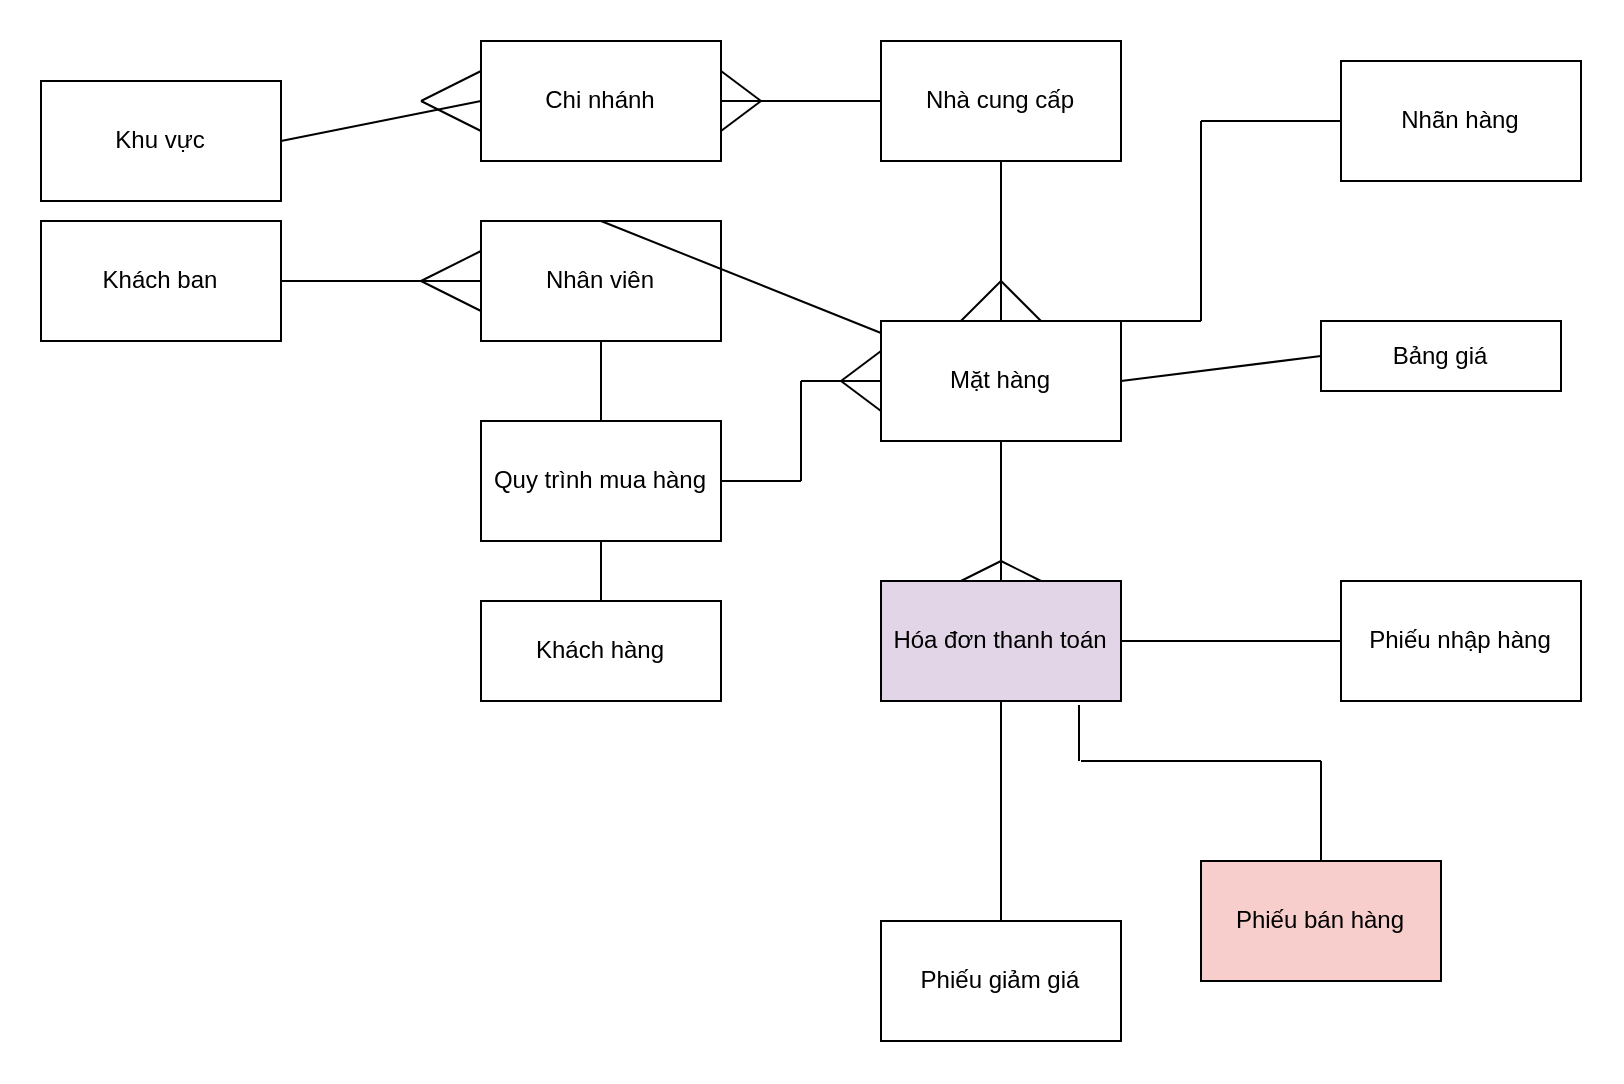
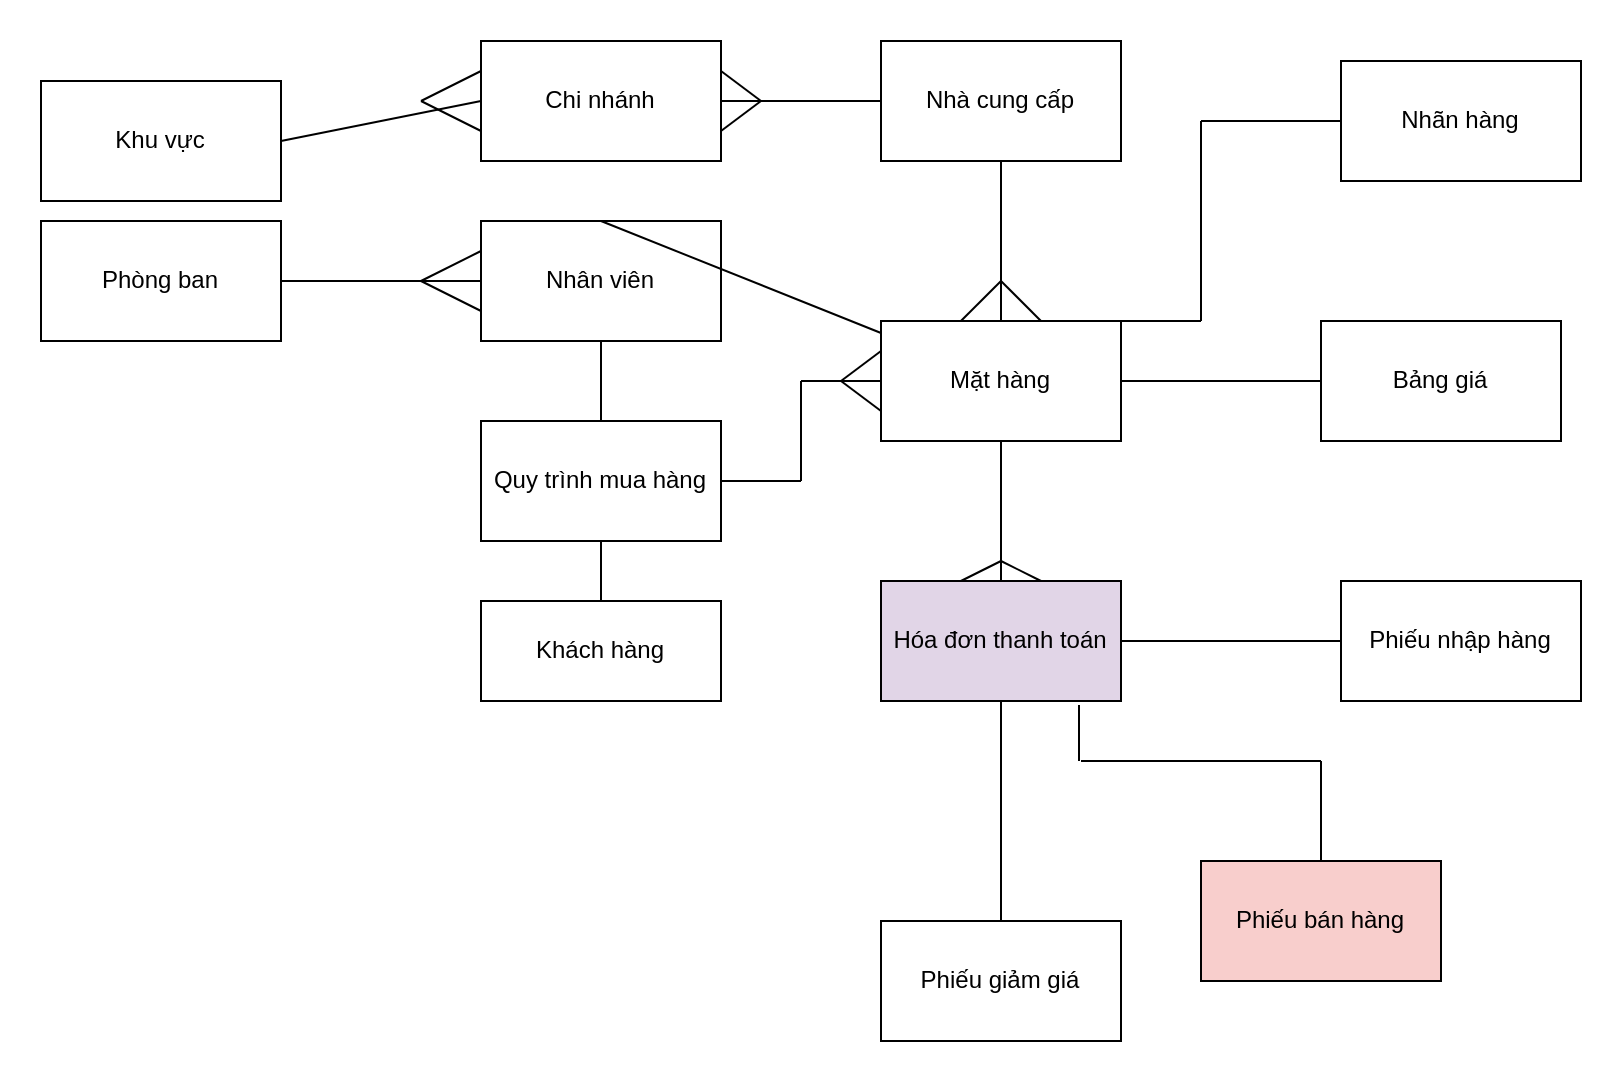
(161, 281) -> (161, 281)
(1441, 356) -> (1441, 381)
